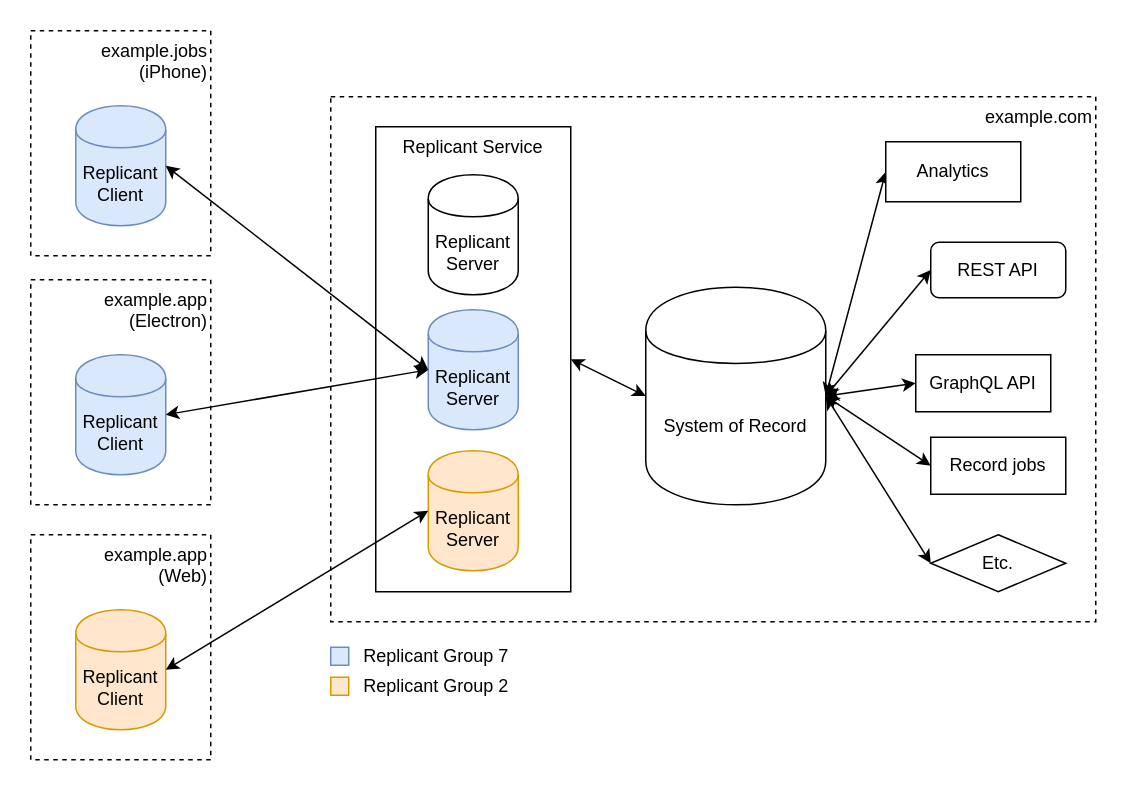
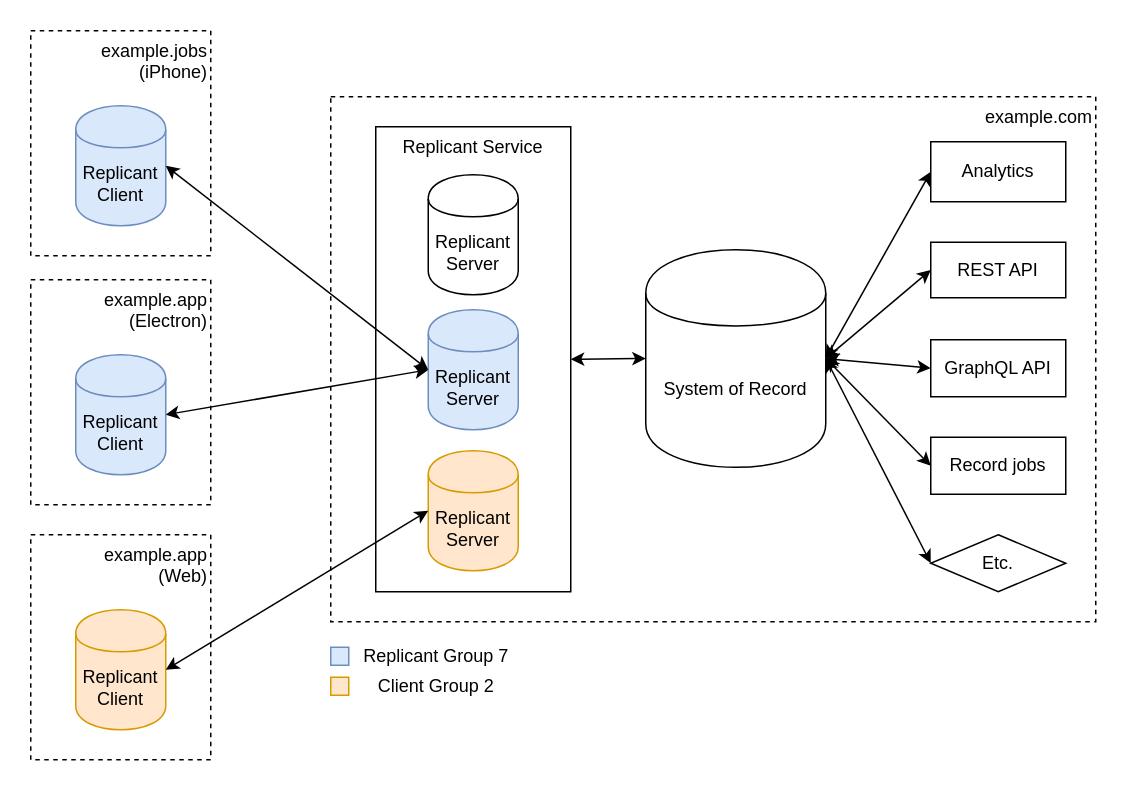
(953, 172) -> (998, 172)
(998, 270) -> (998, 270)
(983, 383) -> (998, 368)
(736, 396) -> (736, 359)
(437, 686) -> (437, 686)
